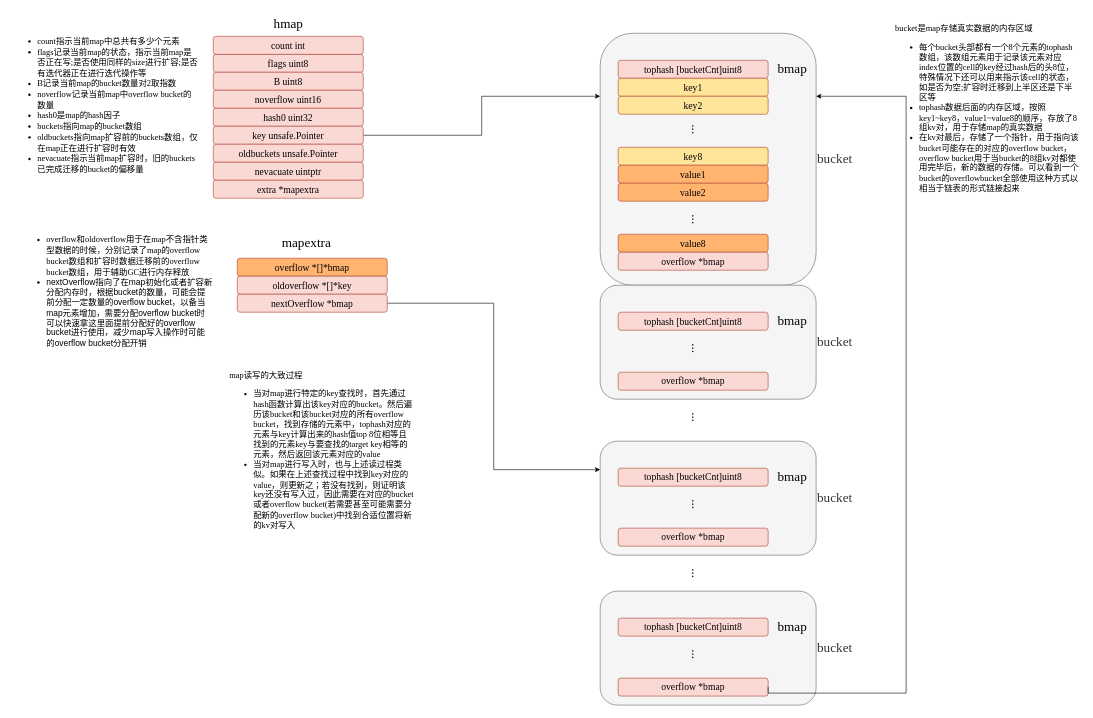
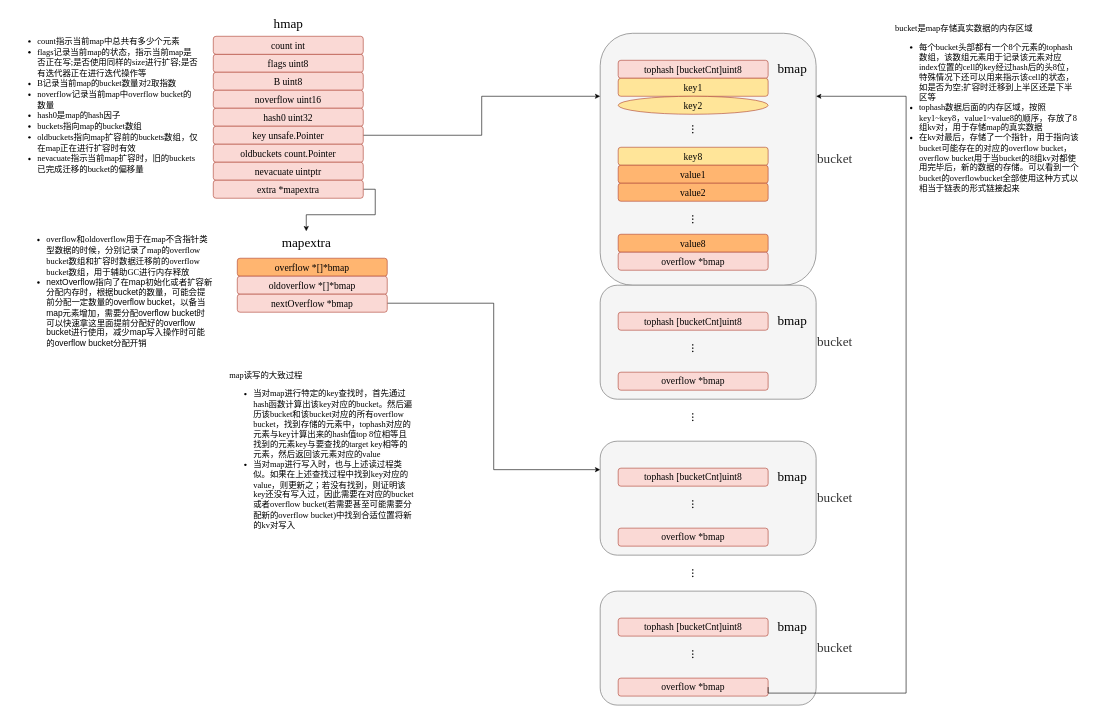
(693, 105) -> (693, 105)
(288, 153) -> (288, 153)
none -> (306, 217)
(312, 285) -> (312, 285)
